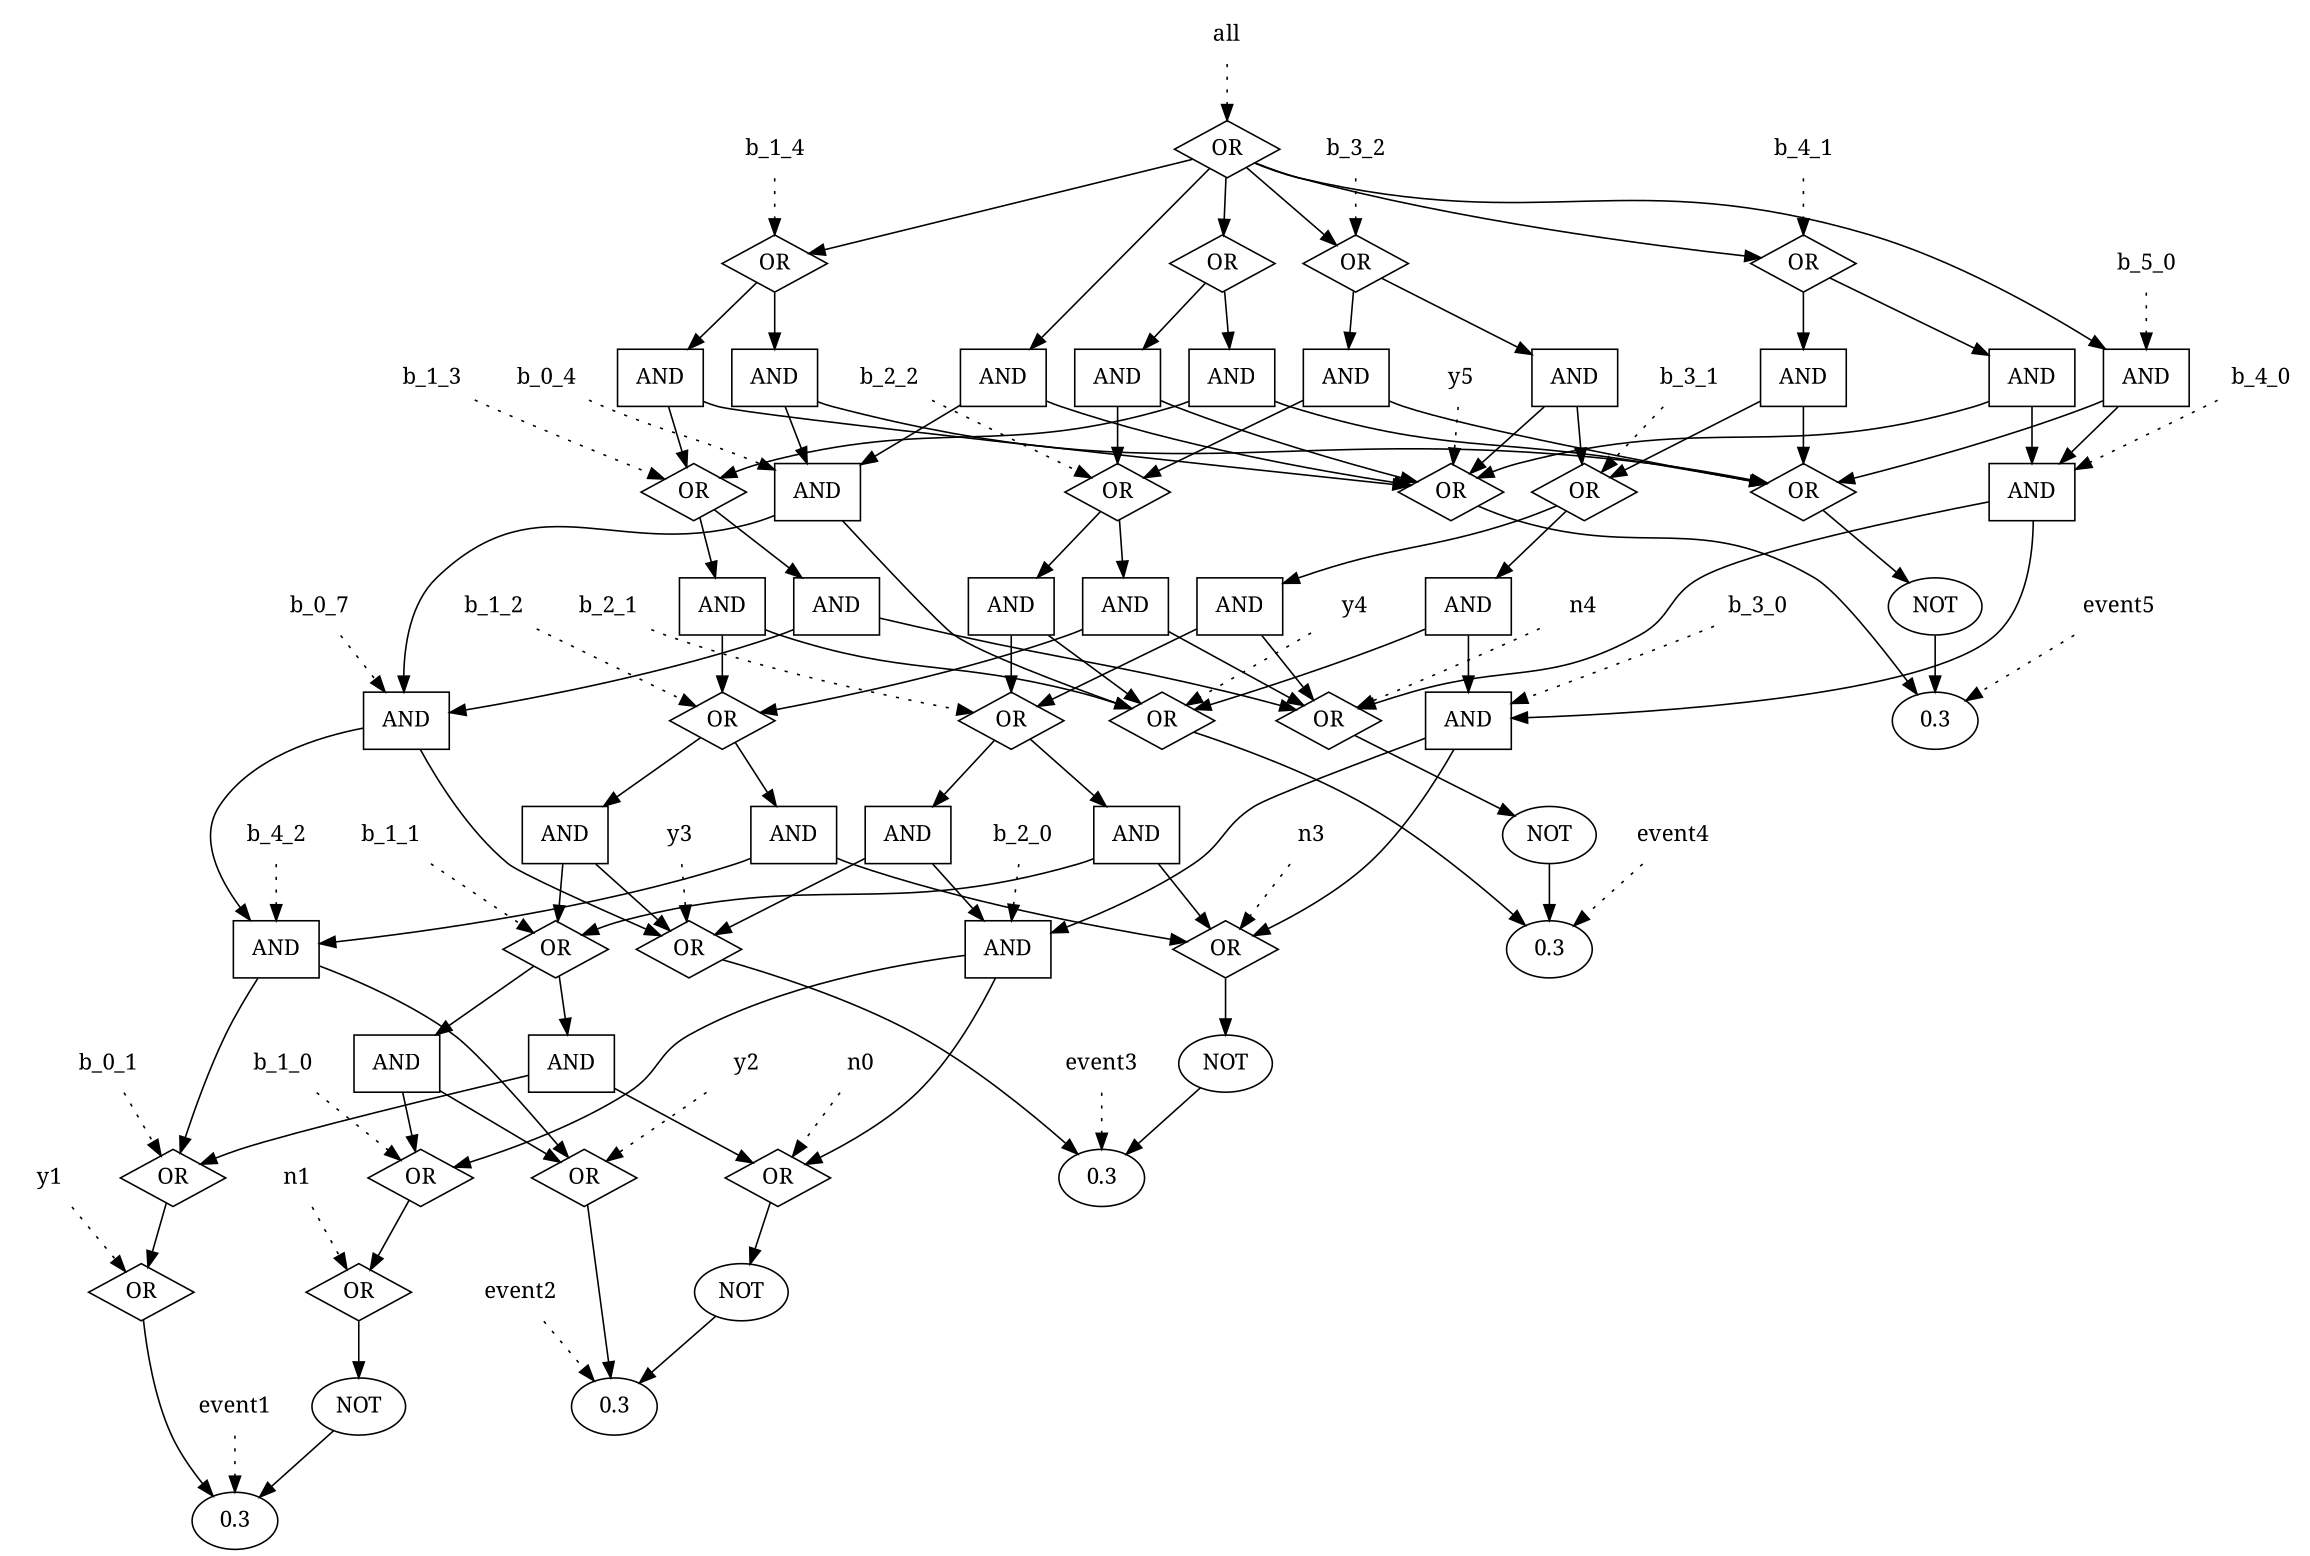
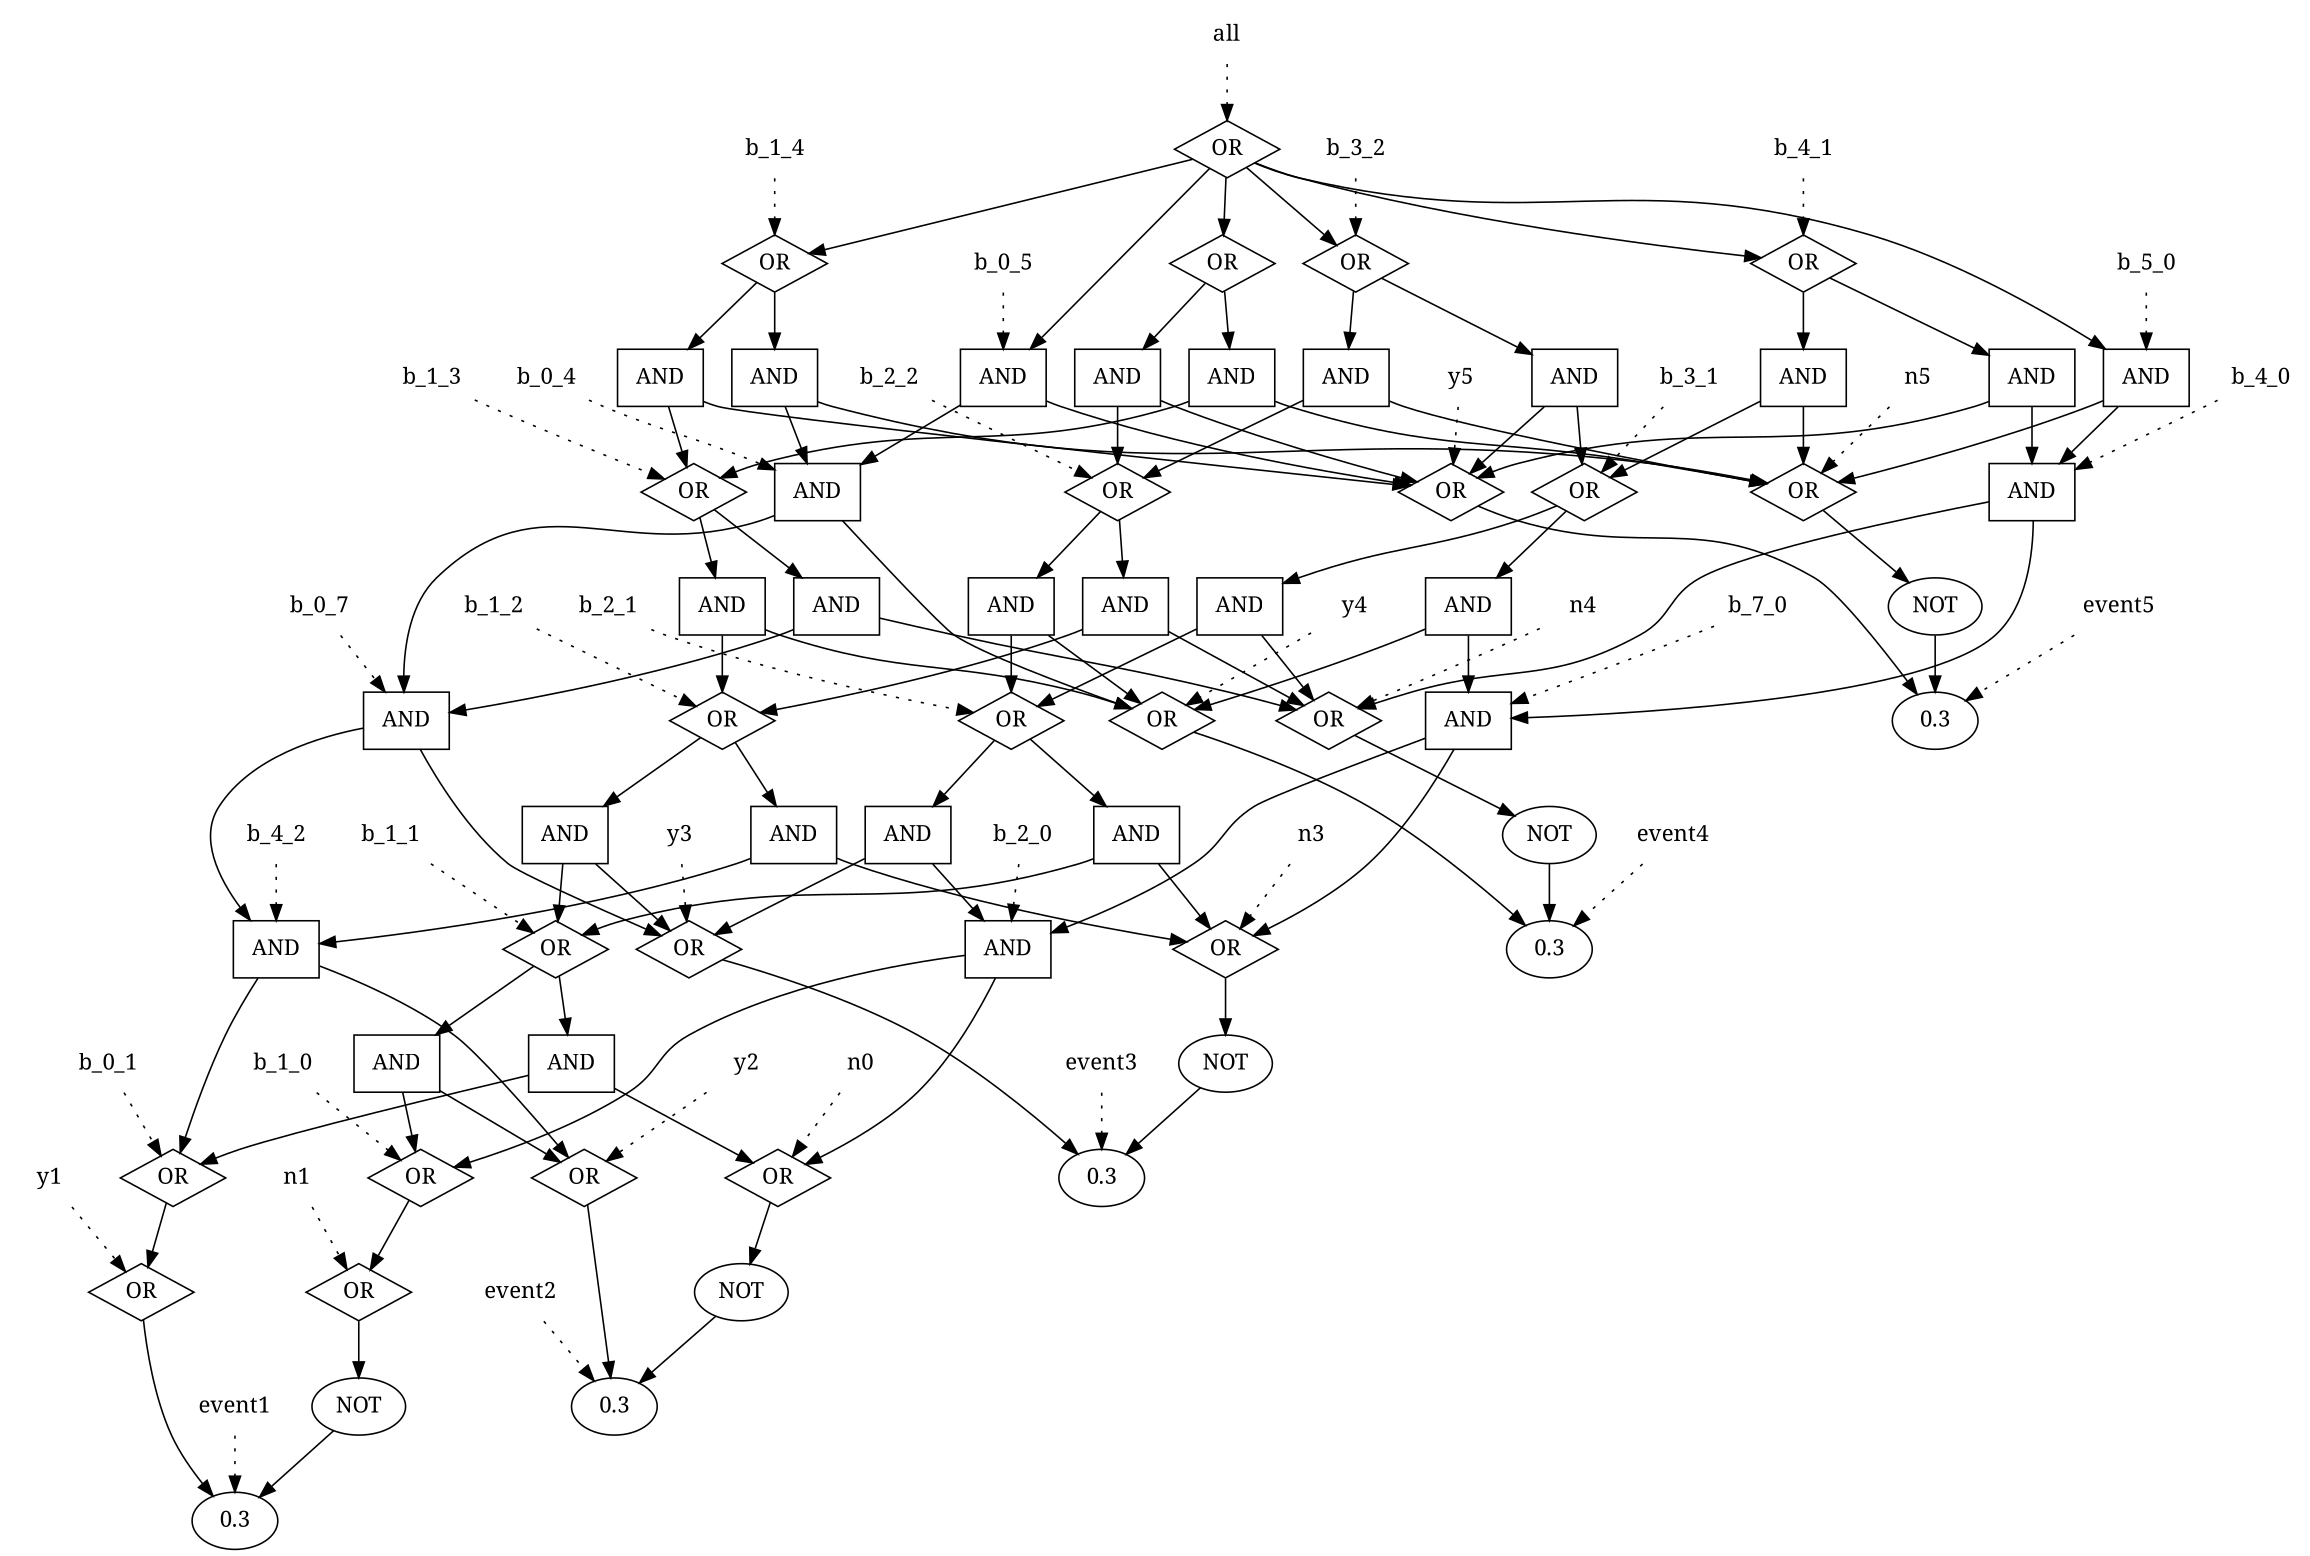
none -> (1003, 264)
none -> (1918, 378)
(1757, 606) -> (1757, 606)
